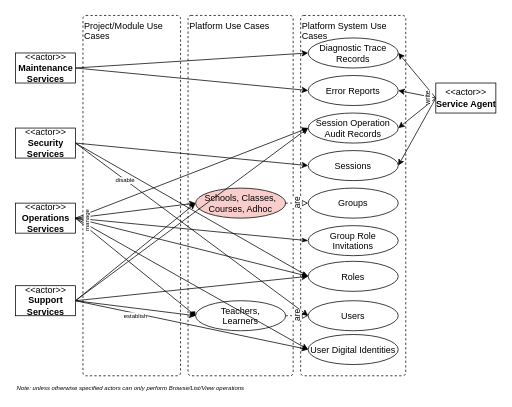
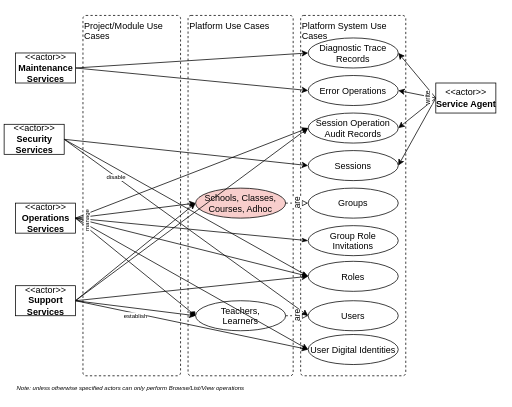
(353, 91) -> (353, 91)
(45, 143) -> (34, 139)
